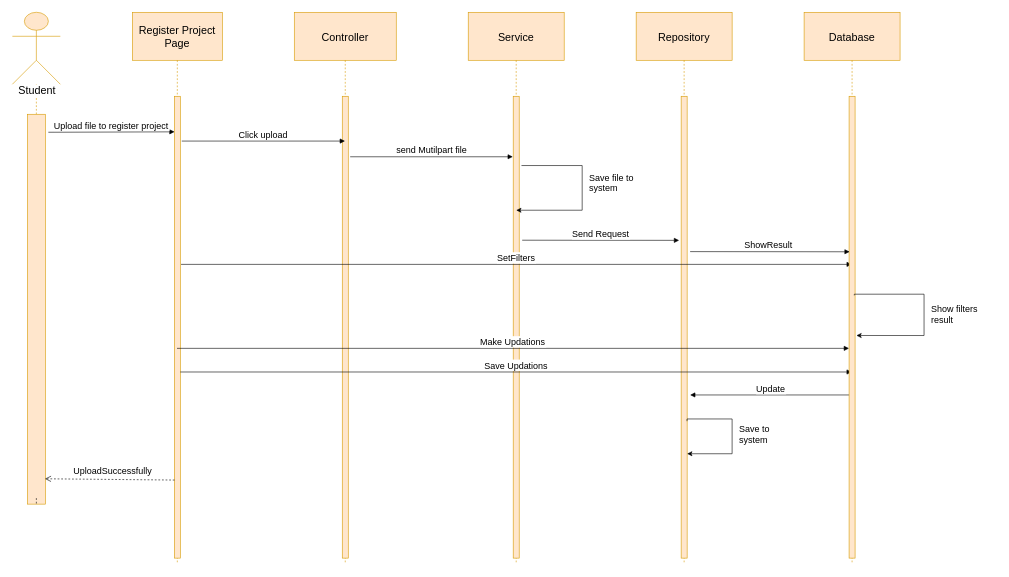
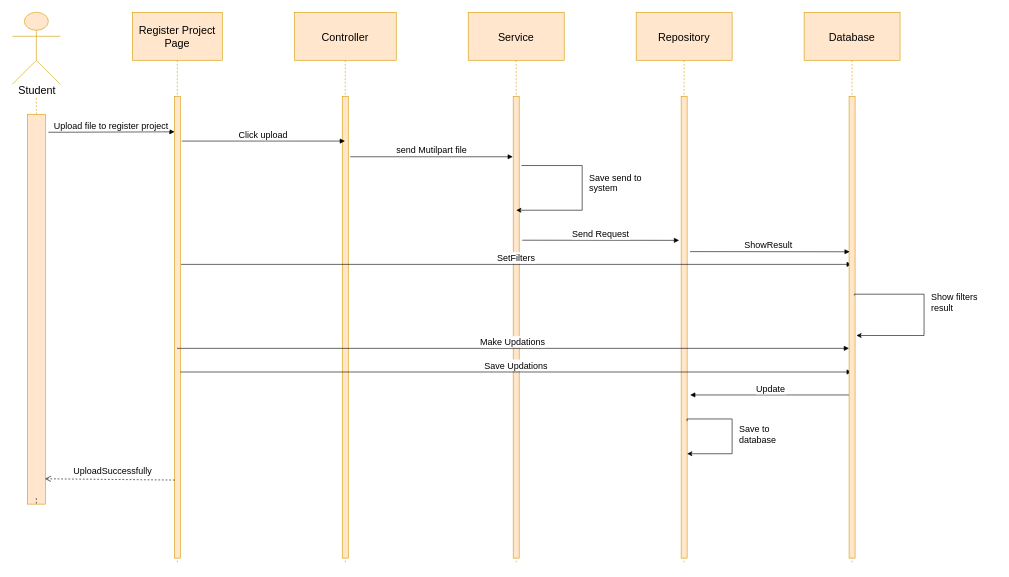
(622, 183) -> (622, 183)
(963, 309) -> (963, 297)
(756, 435) -> (760, 435)
